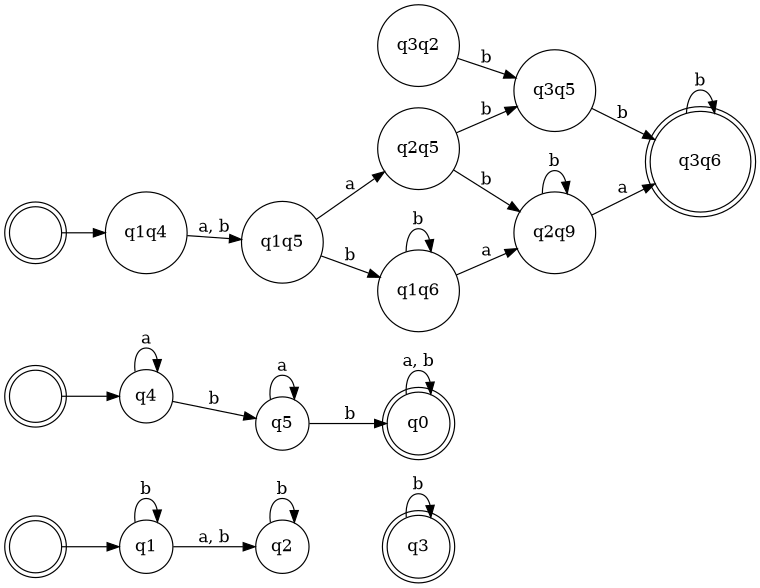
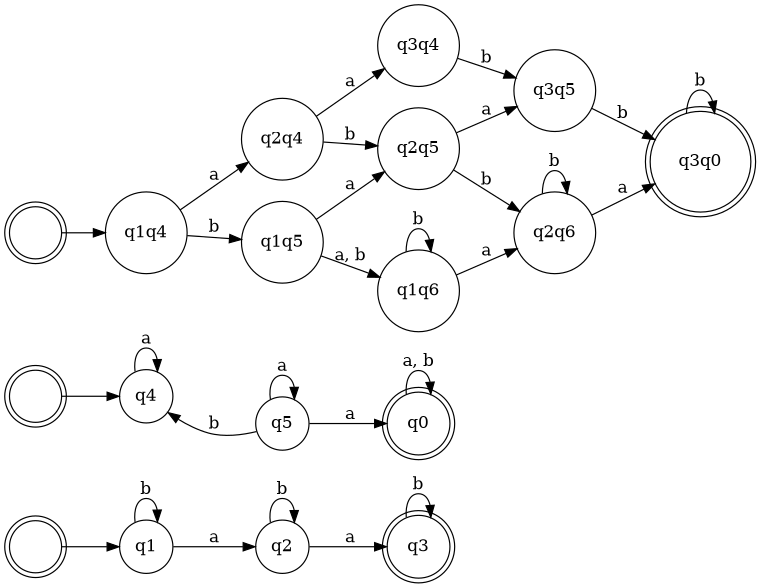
(419, 46) -> (419, 46)
(487, 110) -> (487, 110)
none -> (282, 139)
(701, 162) -> (701, 162)
(214, 227) -> (214, 227)
(555, 233) -> (555, 233)
(350, 256) -> (350, 256)
(208, 409) -> (216, 435)
(350, 415) -> (350, 415)
(214, 538) -> (214, 538)
none -> (342, 547)
